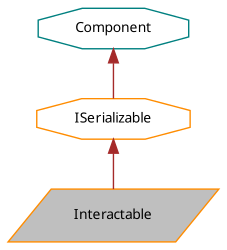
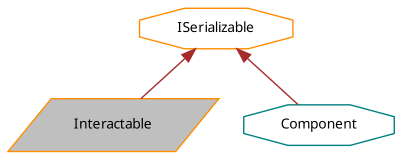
(113, 81) -> (273, 82)
